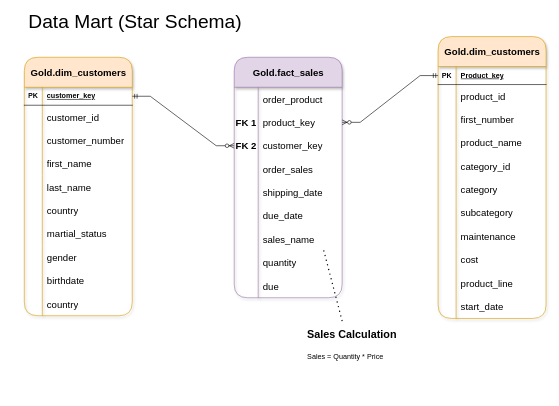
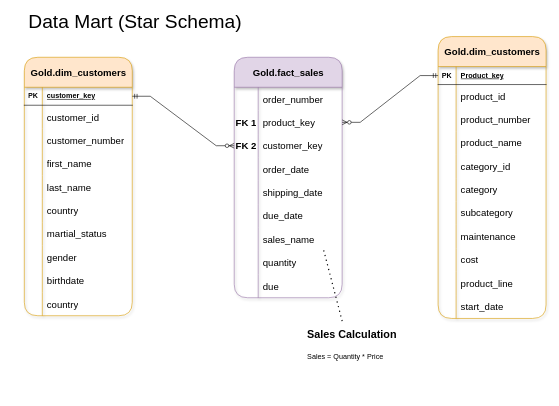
(298, 99) -> (295, 99)
(492, 120) -> (499, 120)
(291, 170) -> (290, 170)
